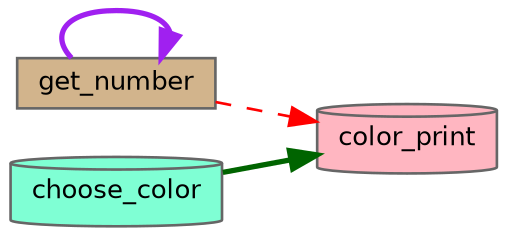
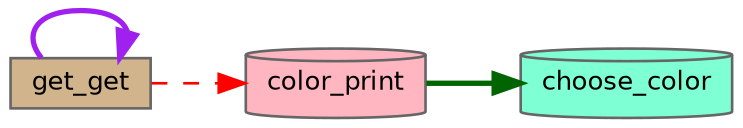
(116, 83) -> (81, 83)
(257, 166) -> (460, 83)
